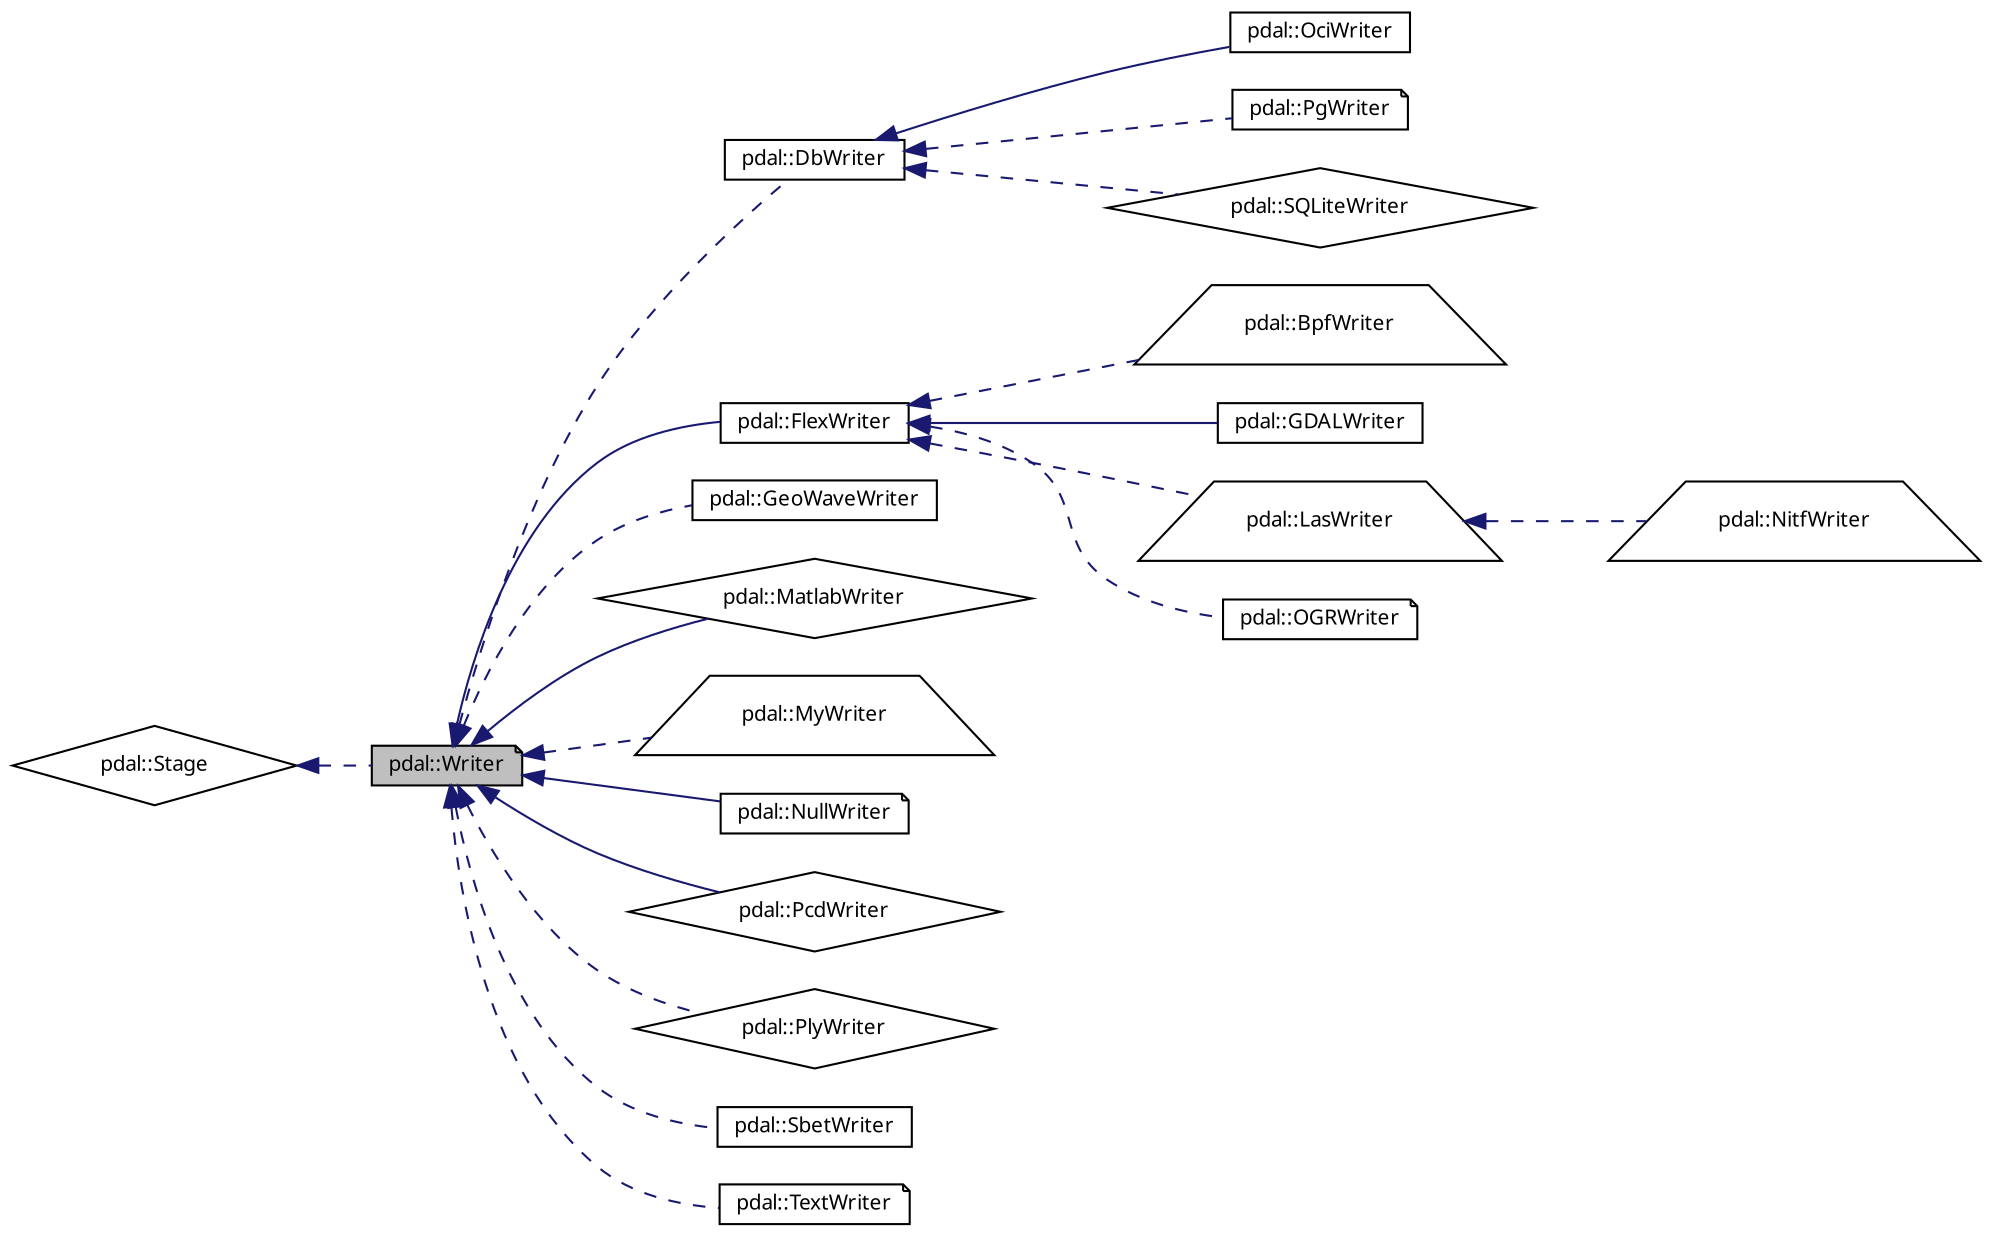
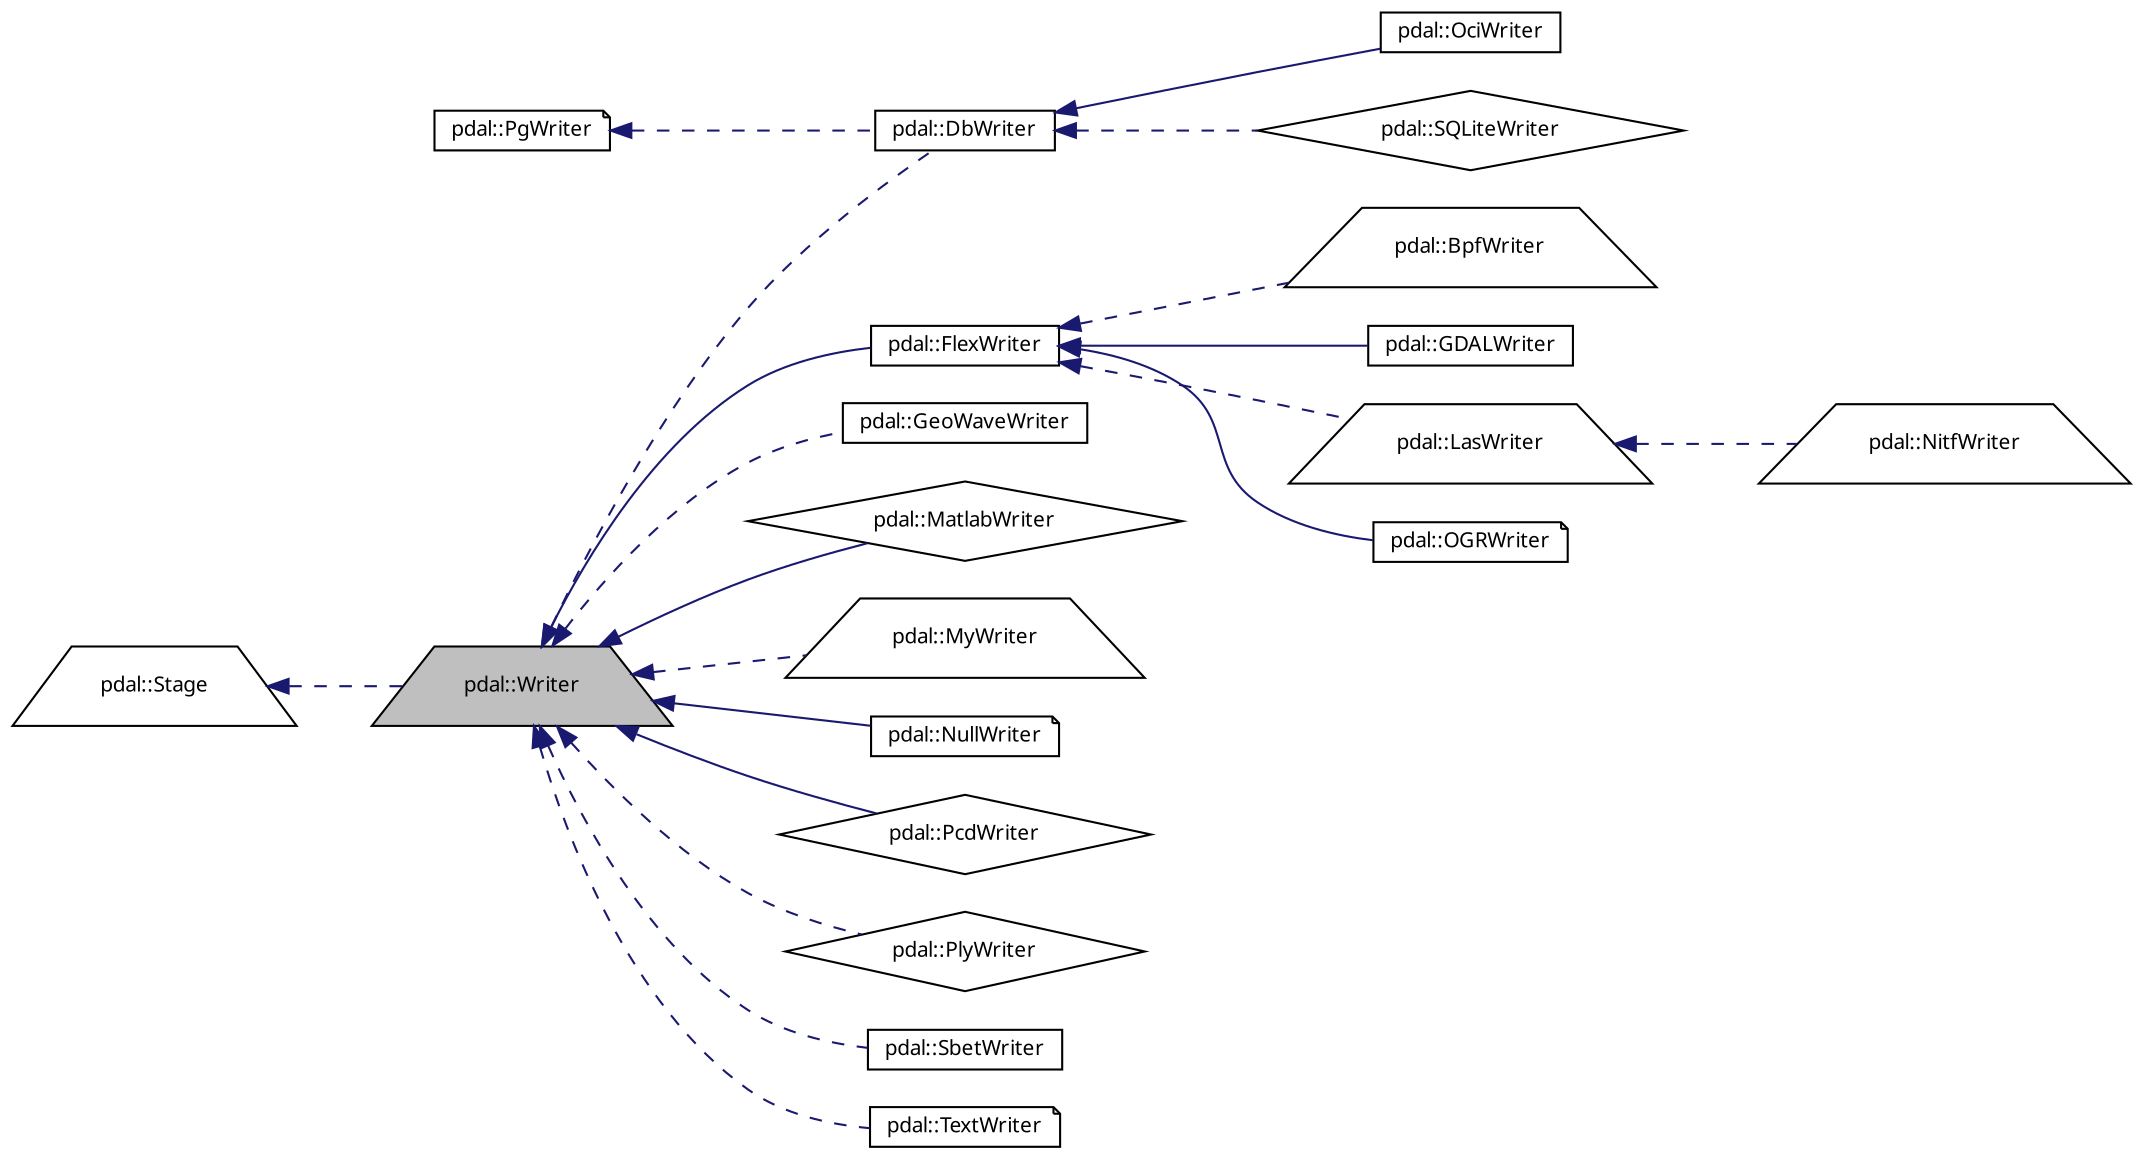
(1079, 134) -> (753, 131)
(1072, 528) -> (1222, 450)
(155, 766) -> (155, 686)
(447, 766) -> (522, 686)
